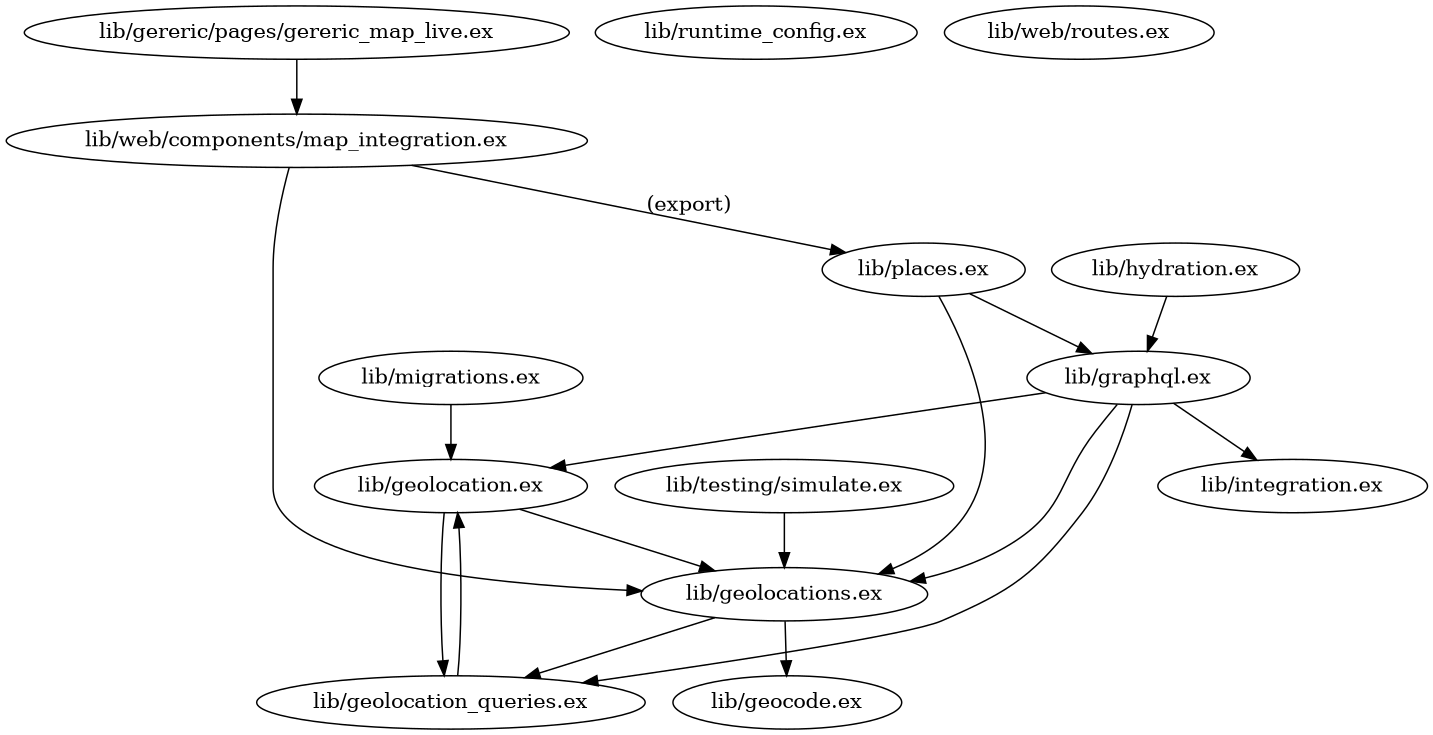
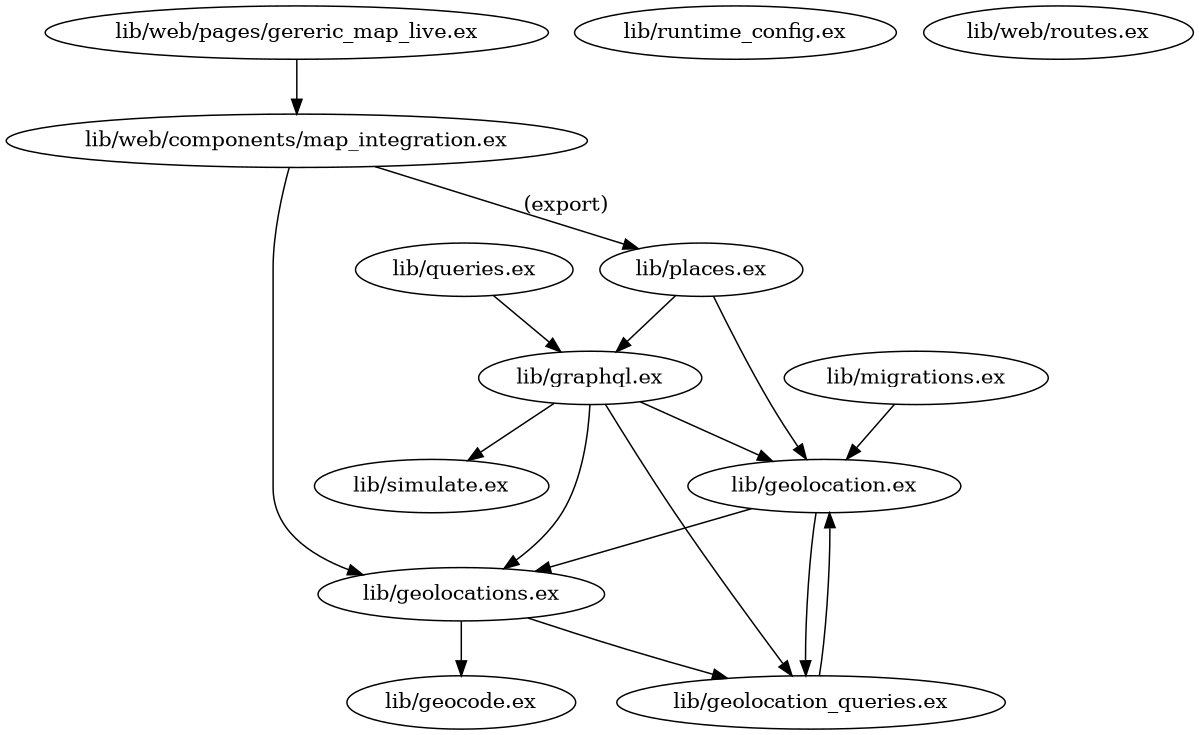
(297, 33) -> (297, 33)
(1176, 270) -> (464, 270)
(985, 449) -> (753, 373)
(784, 486) -> none
(1293, 486) -> (432, 486)
